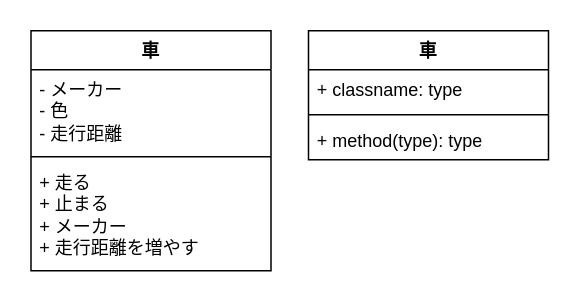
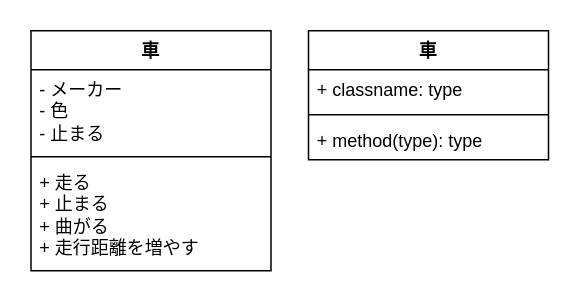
(83, 113) -> (83, 113)
(119, 216) -> (119, 216)
